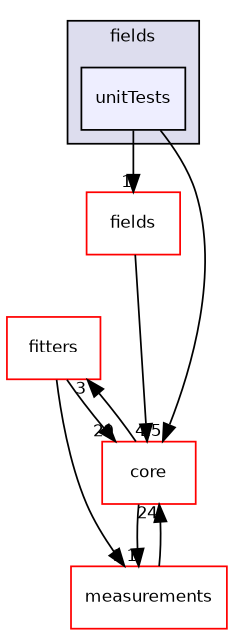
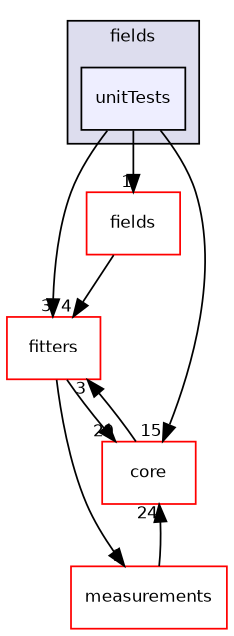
none -> (65, 210)
(141, 339) -> (98, 278)
(137, 527) -> none
